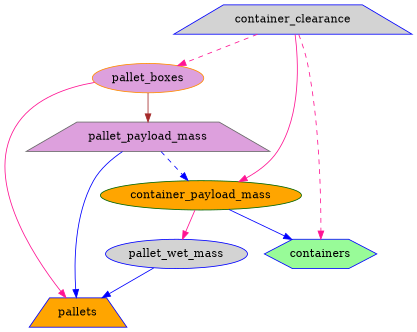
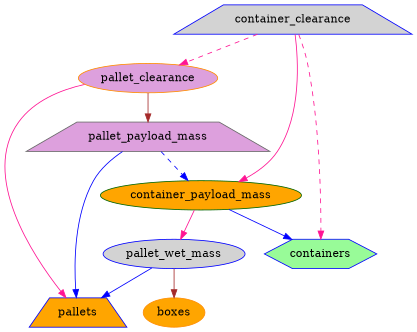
(148, 78) -> (148, 78)
none -> (174, 313)
